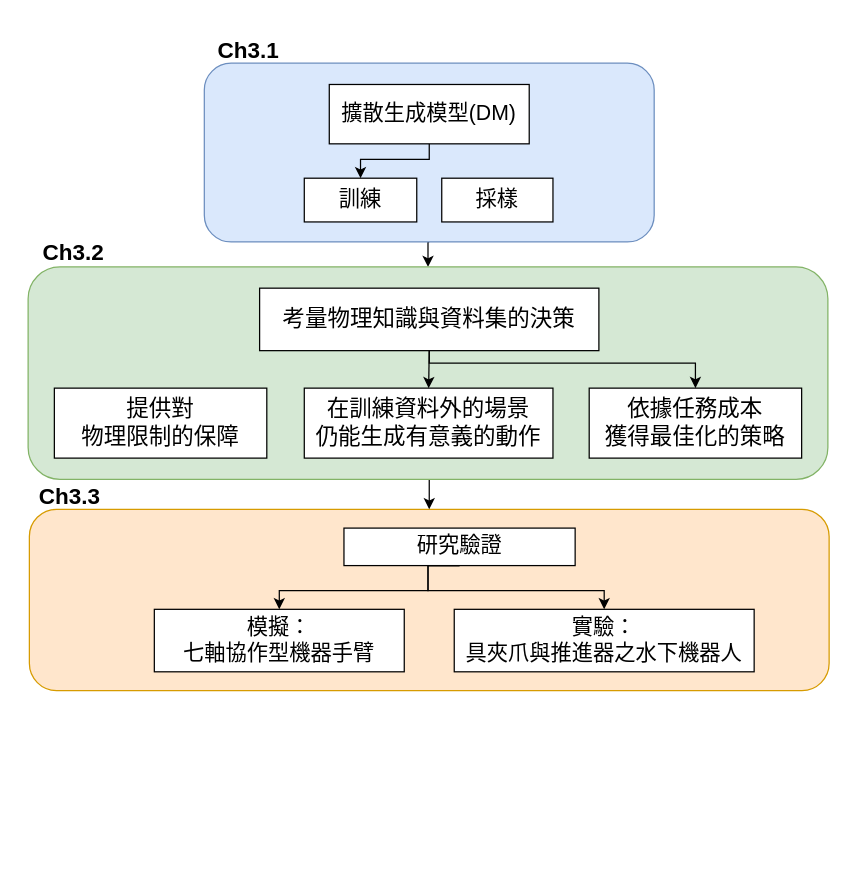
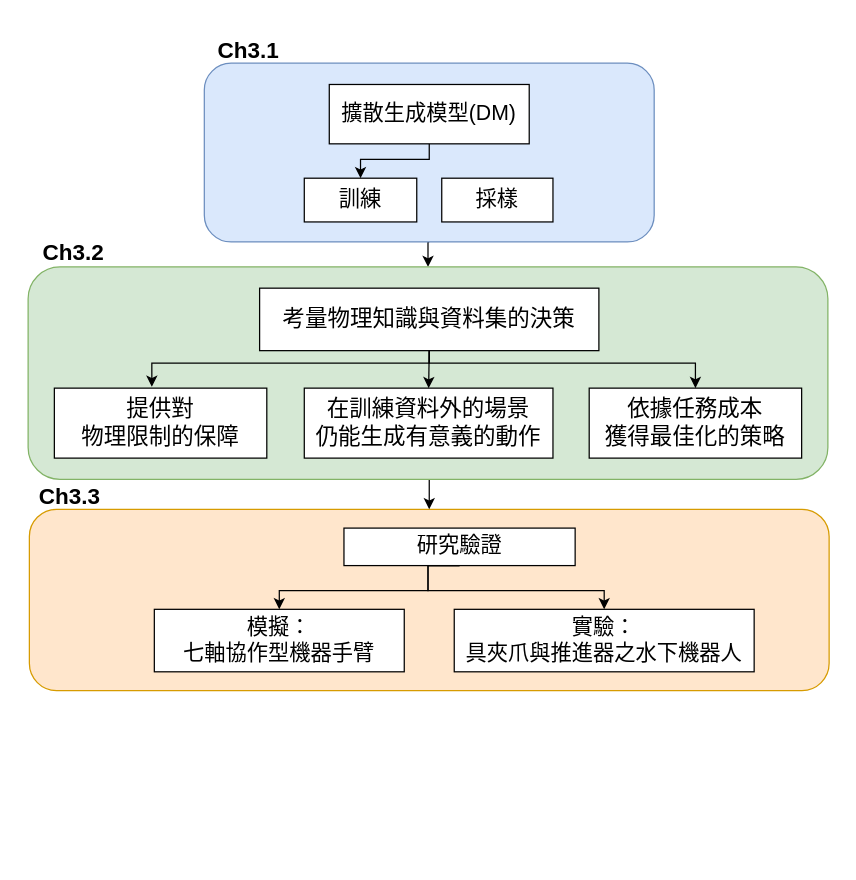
none -> (282, 363)
